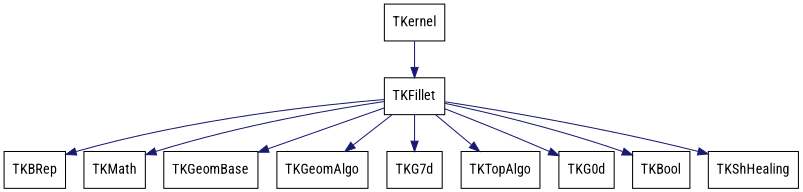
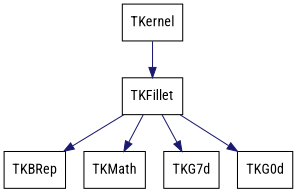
(211, 170) -> none
(322, 170) -> none
(501, 170) -> none
(661, 170) -> none
(753, 170) -> none
